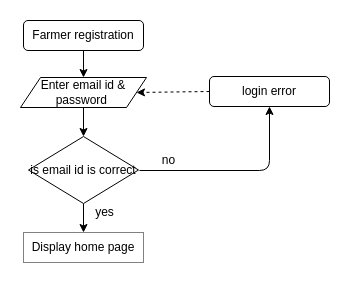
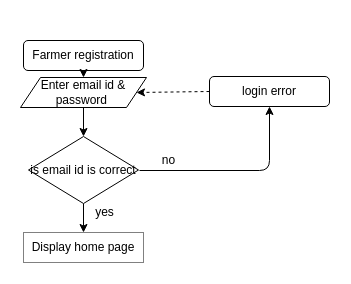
(84, 36) -> (84, 56)
